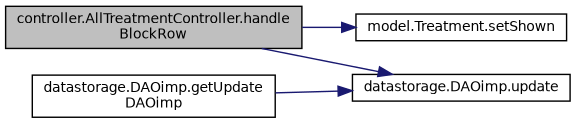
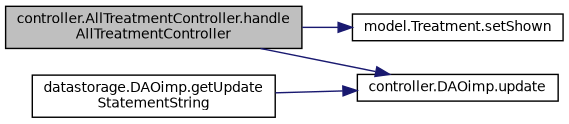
(154, 27) -> (154, 27)
(461, 88) -> (458, 88)
(154, 96) -> (154, 96)
